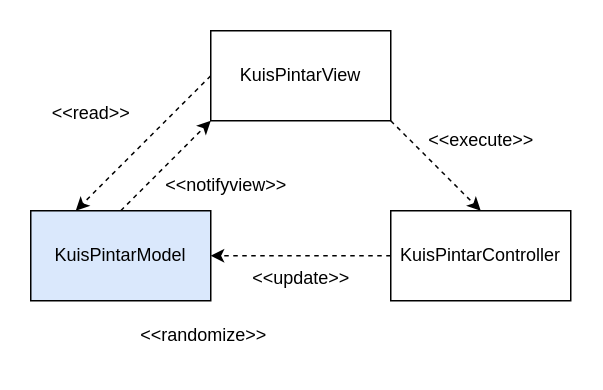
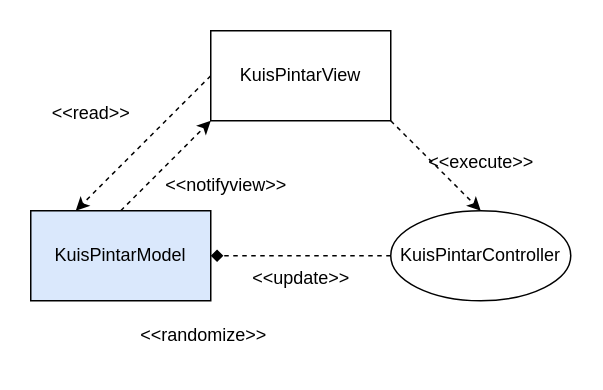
(481, 140) -> (481, 163)
(222, 256) -> (223, 256)
(481, 256) -> (481, 256)
